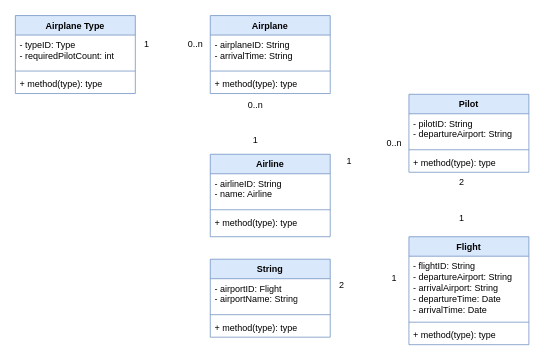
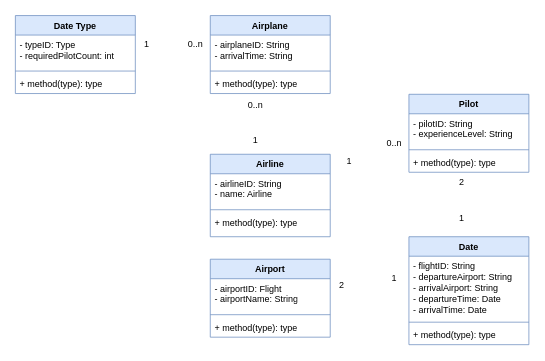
(75, 26) -> (75, 26)
(470, 135) -> (470, 130)
(469, 247) -> (469, 247)
(270, 270) -> (270, 270)
